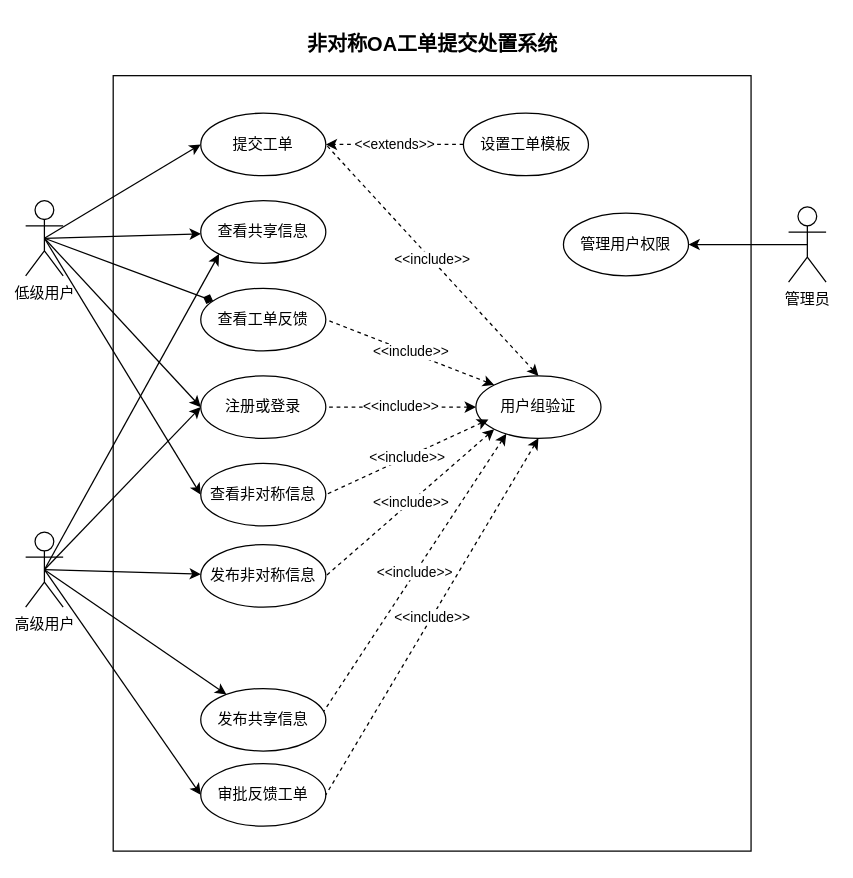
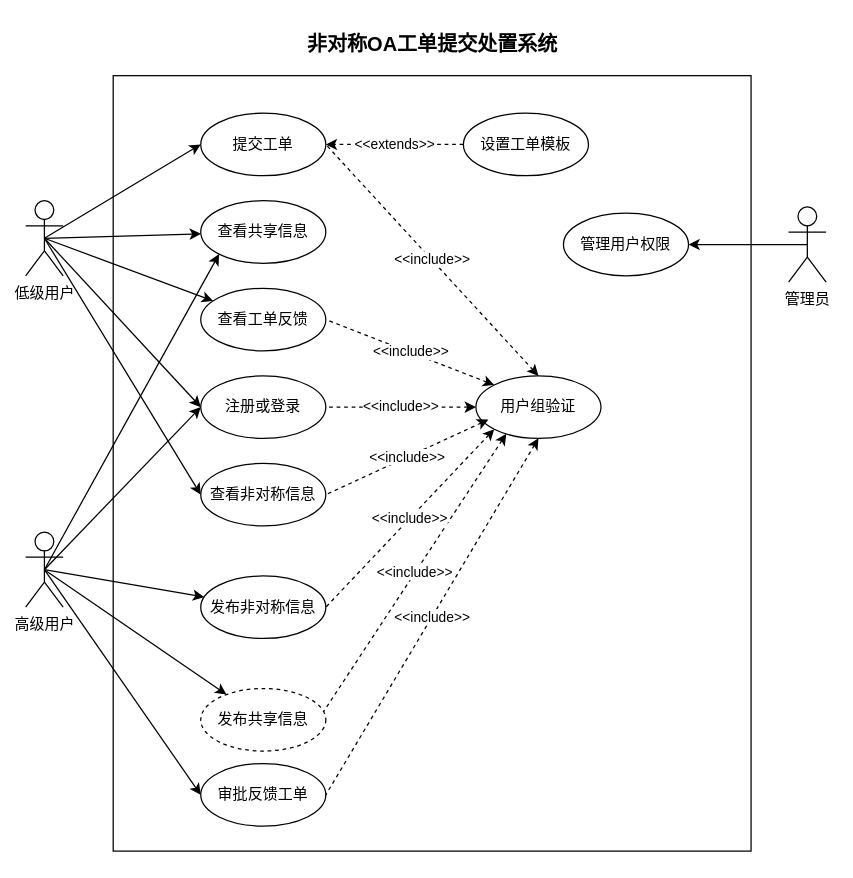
(203, 297) -> (204, 297)
(263, 576) -> (263, 607)
(263, 719) -> (263, 719)
